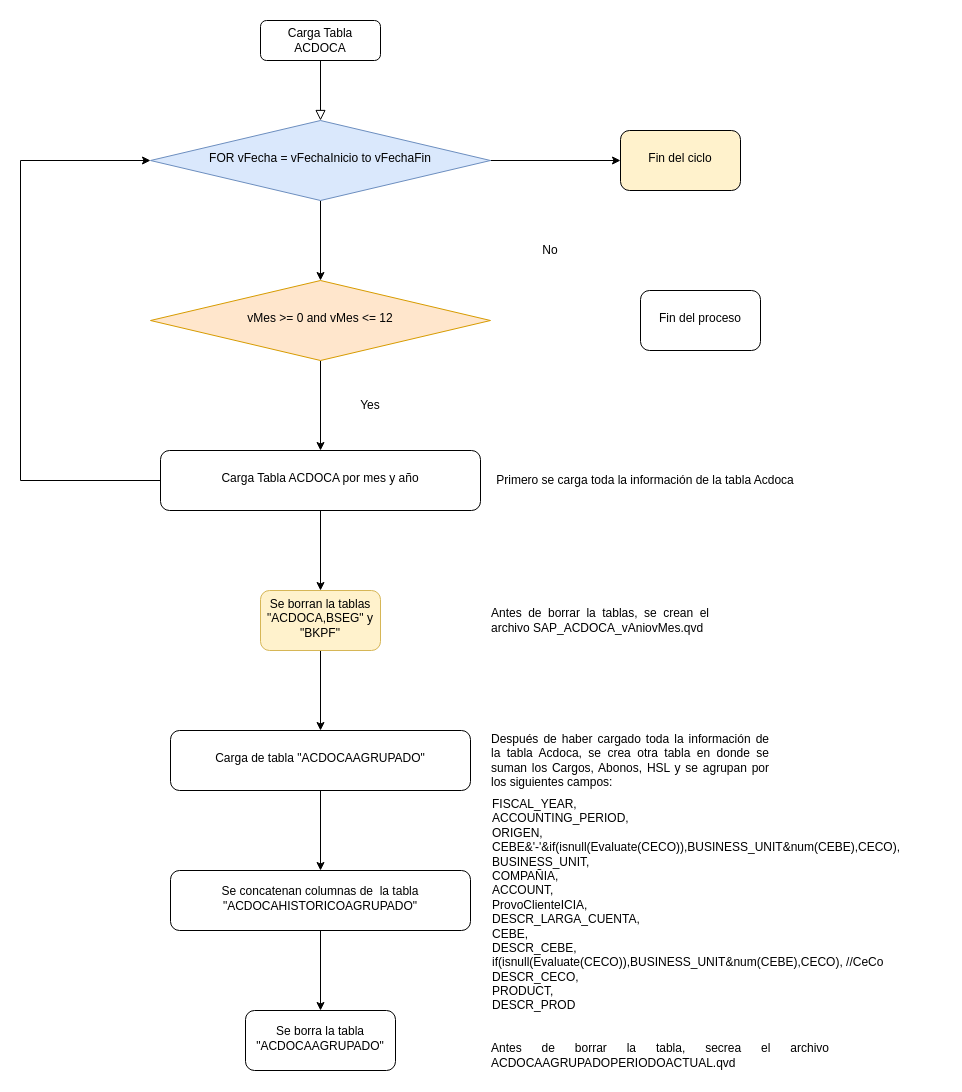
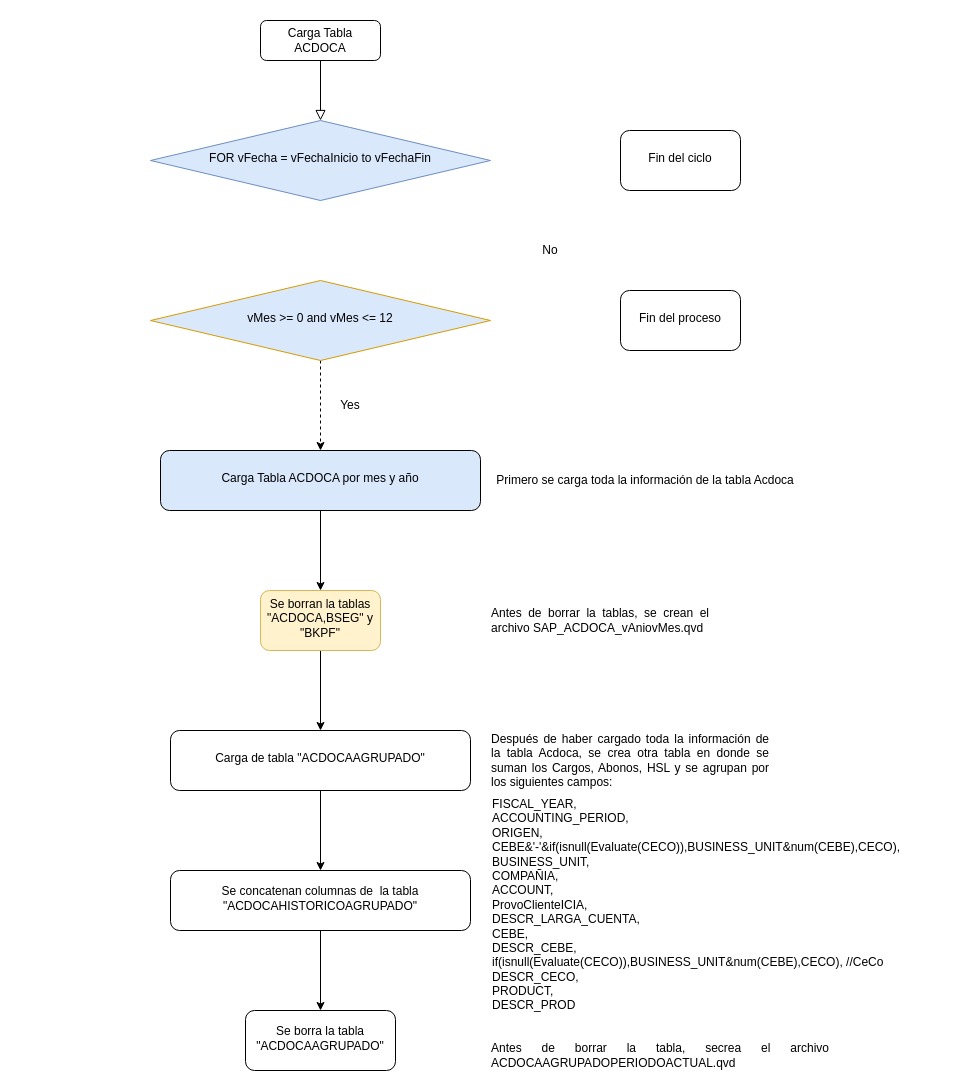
(552, 161) -> none
(681, 161) -> (681, 161)
(321, 237) -> none
(321, 321) -> (321, 321)
(701, 321) -> (681, 321)
(21, 330) -> none
(321, 403) -> (321, 403)
(371, 406) -> (351, 406)
(321, 481) -> (321, 481)
